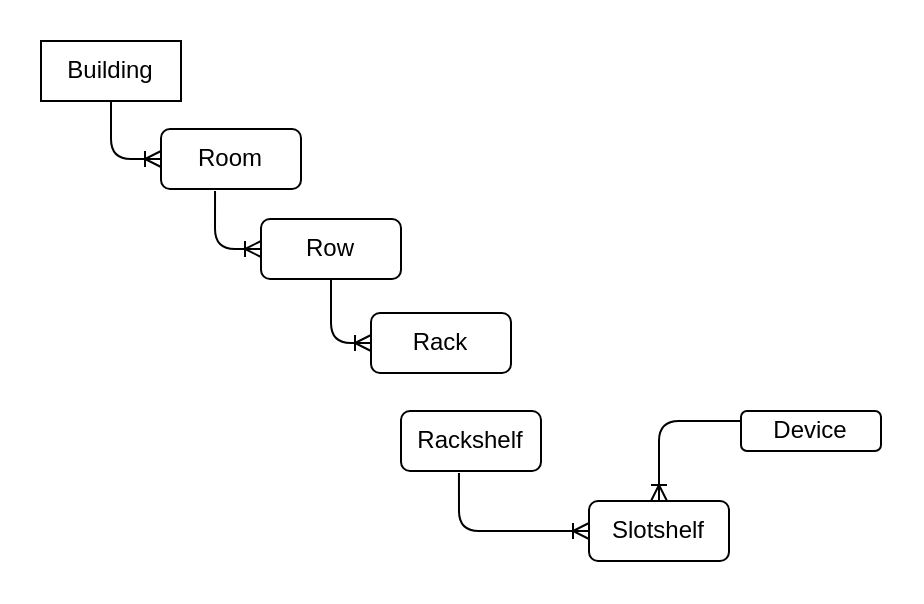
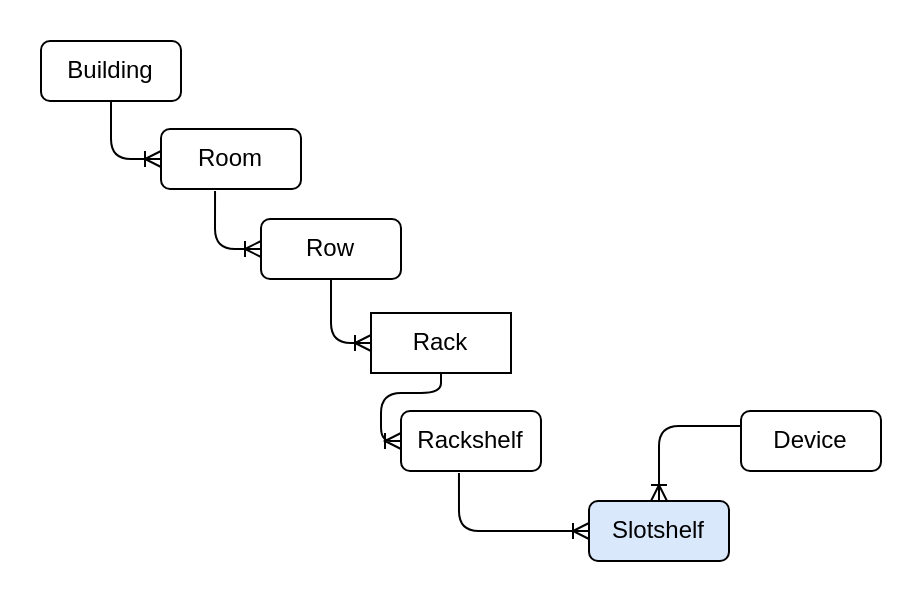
(111, 71) -> (111, 71)
(441, 343) -> (441, 343)
none -> (393, 394)
(811, 431) -> (811, 441)
(659, 531) -> (659, 531)
